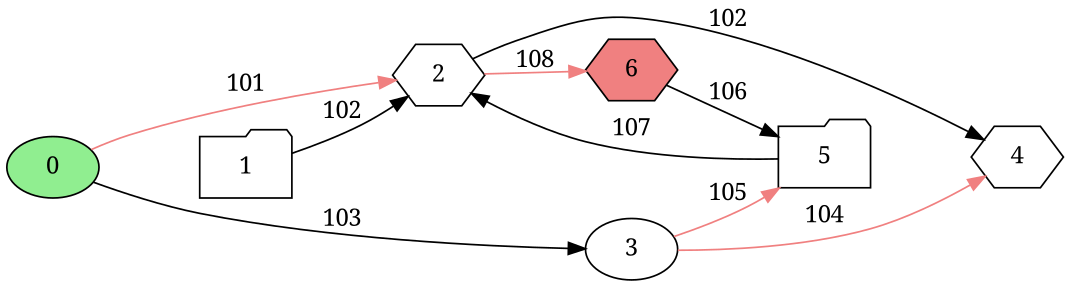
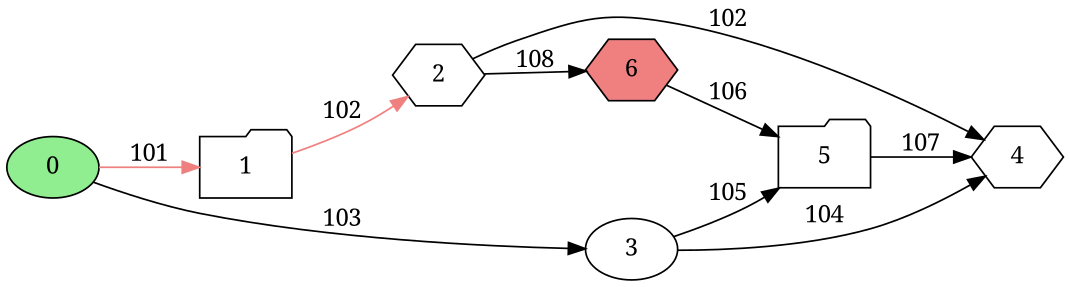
(527, 73) -> (527, 73)
(233, 108) -> (141, 167)
(344, 133) -> (344, 133)
(628, 150) -> (912, 157)
(720, 219) -> (720, 219)
(829, 238) -> (829, 238)
